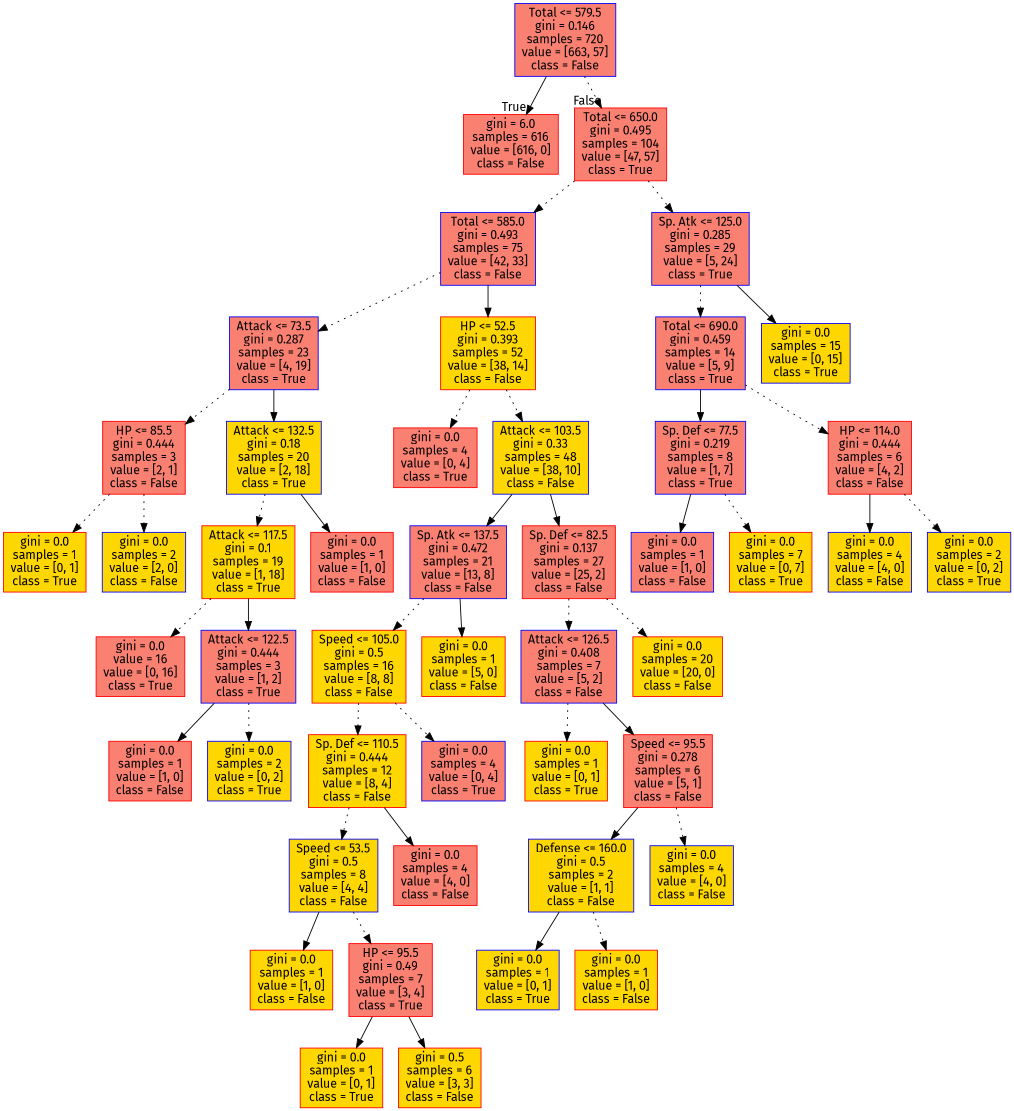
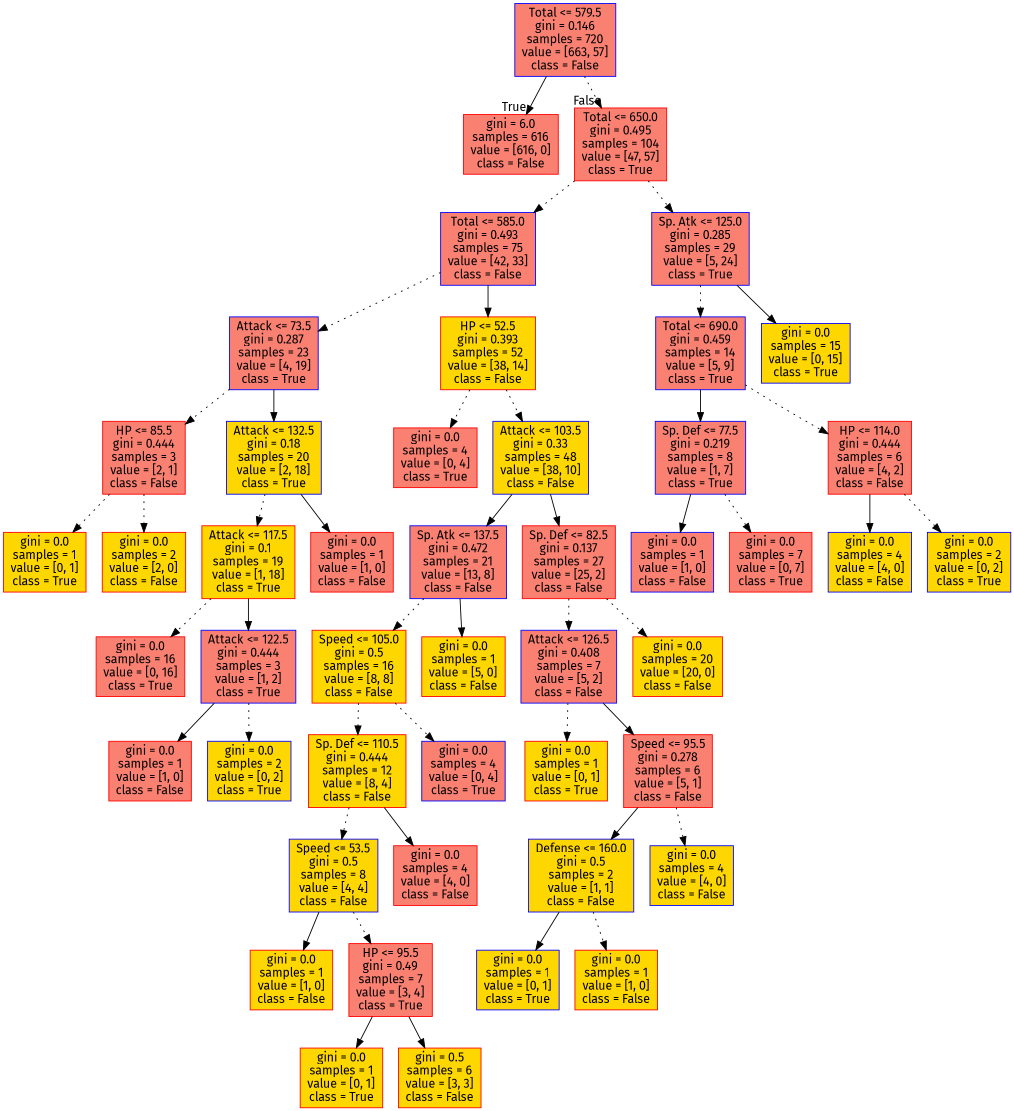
(144, 562) -> (144, 562)
(771, 562) -> (771, 562)
(140, 667) -> (140, 667)
